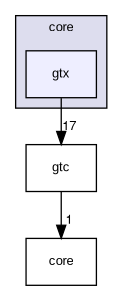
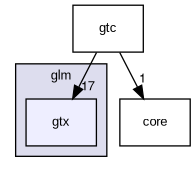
(61, 28) -> (61, 76)
(61, 116) -> (86, 72)
